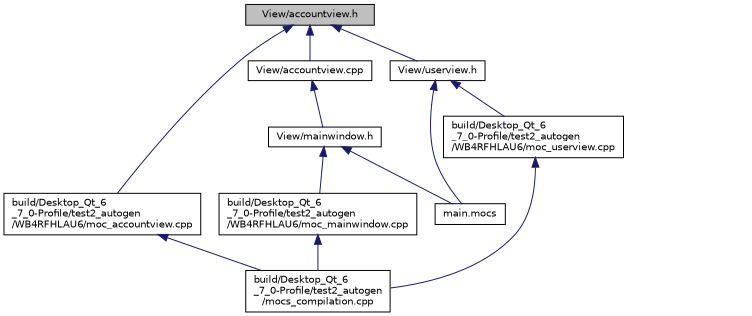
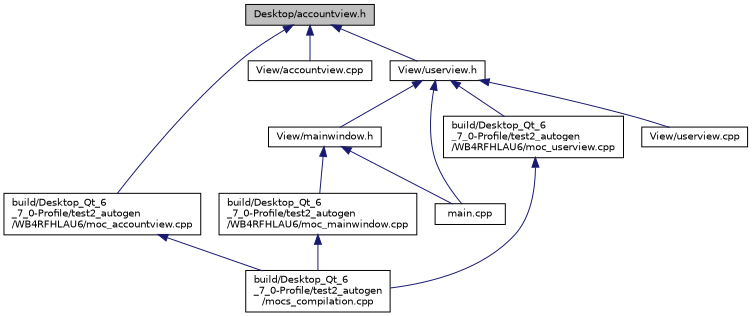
(310, 15) -> (310, 15)
(319, 109) -> (377, 106)
none -> (695, 137)
(470, 214) -> (470, 214)
